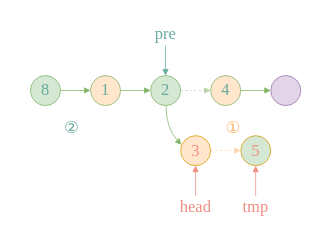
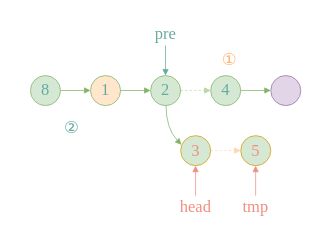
(225, 90) -> (225, 90)
(233, 128) -> (229, 60)
(195, 150) -> (195, 150)
